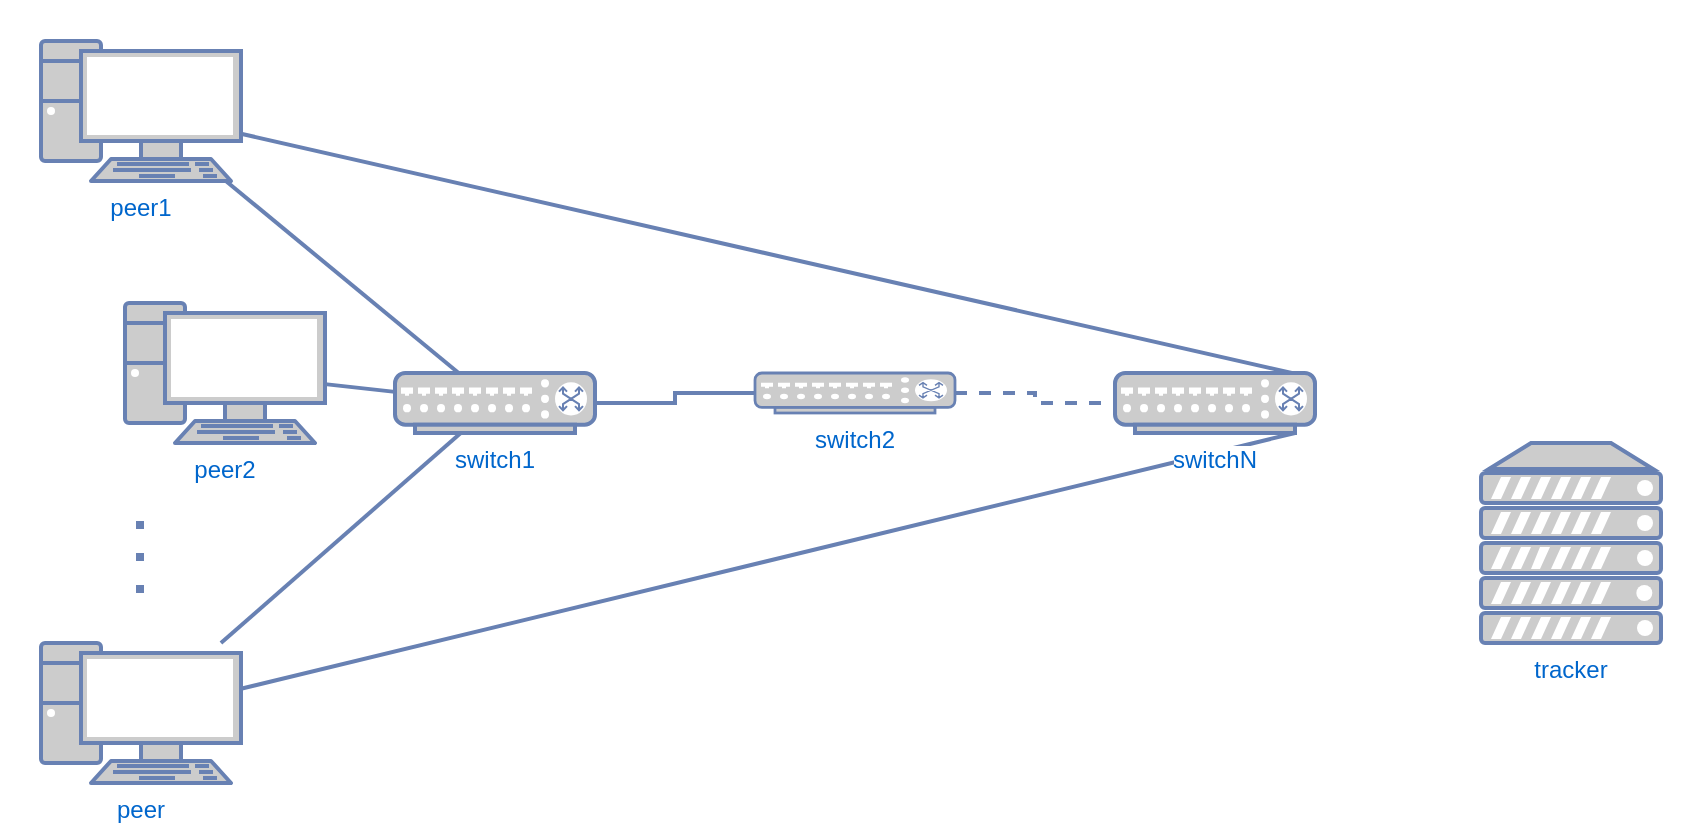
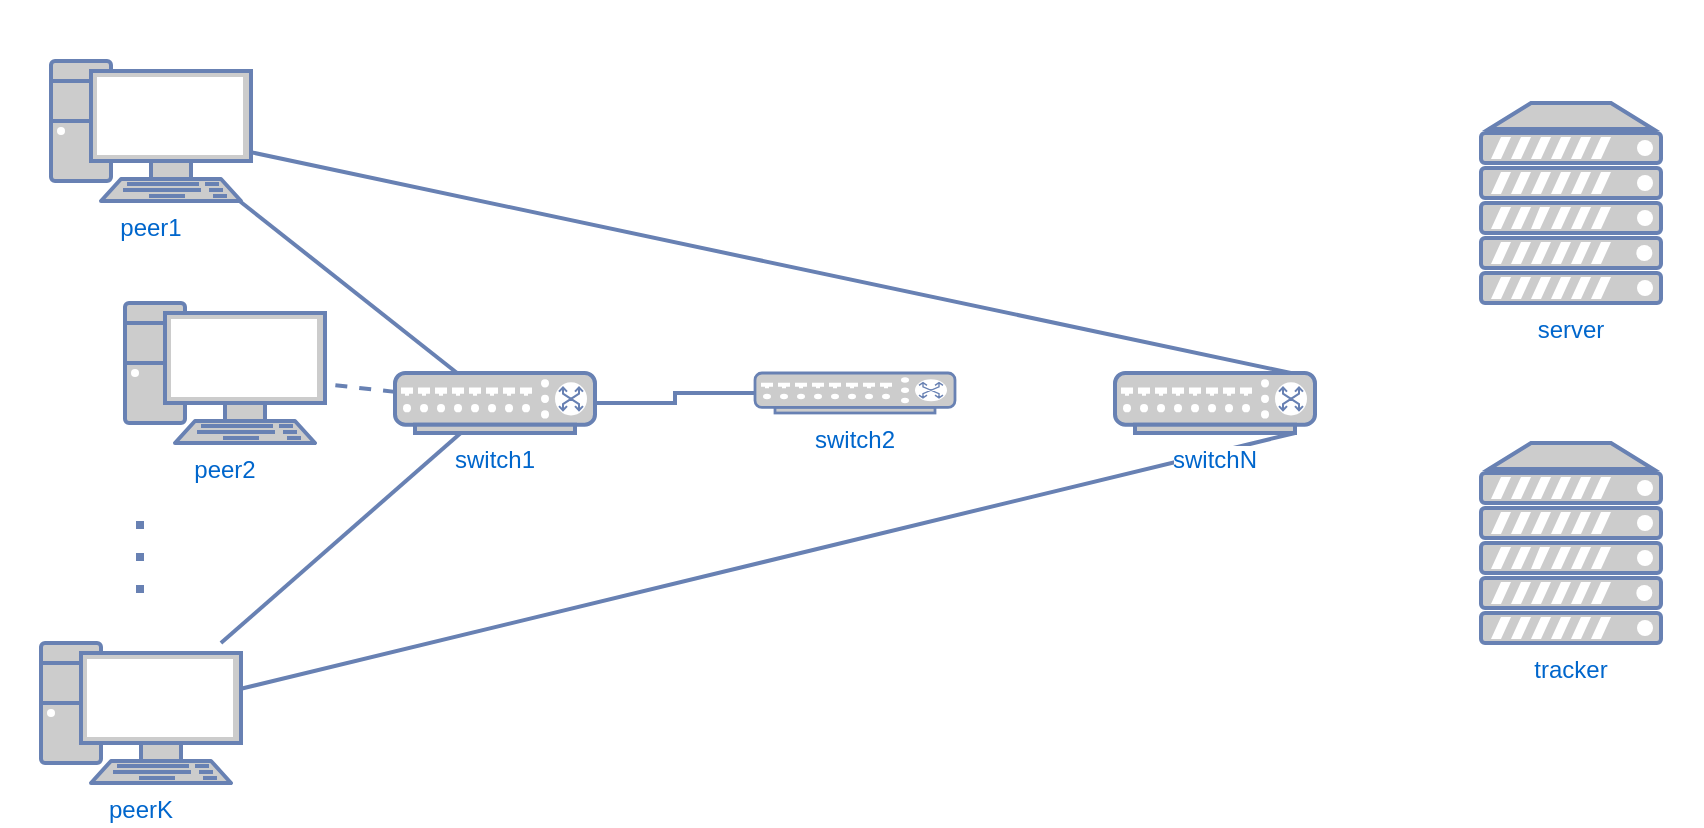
(141, 111) -> (151, 131)
none -> (1571, 203)
(377, 390) -> (377, 390)
(984, 393) -> none
(142, 811) -> (142, 811)
